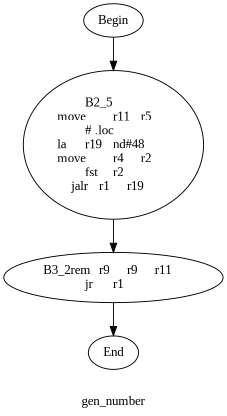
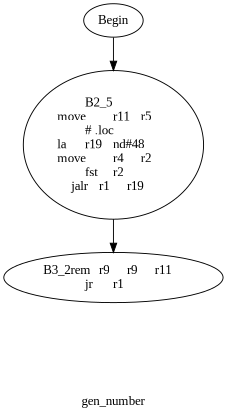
(113, 353) -> none
